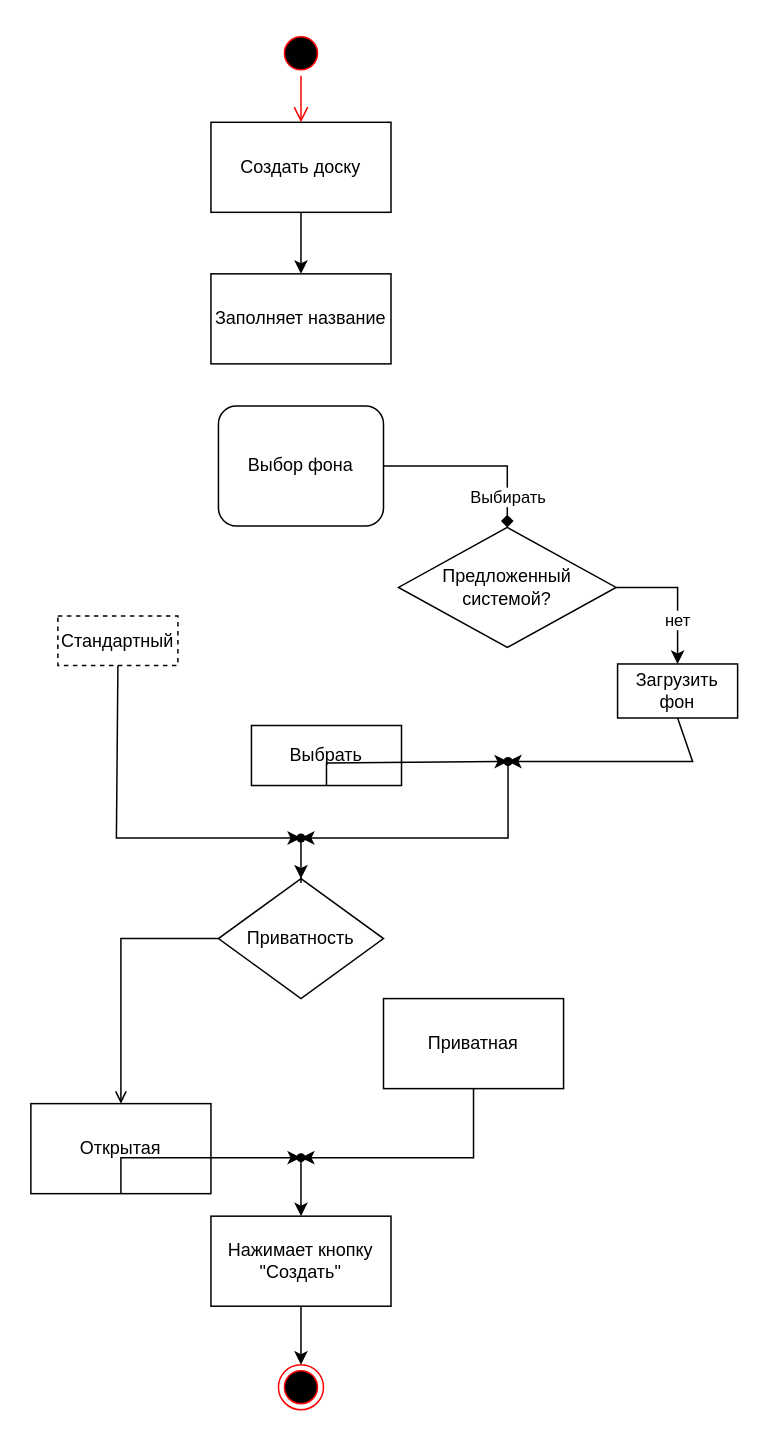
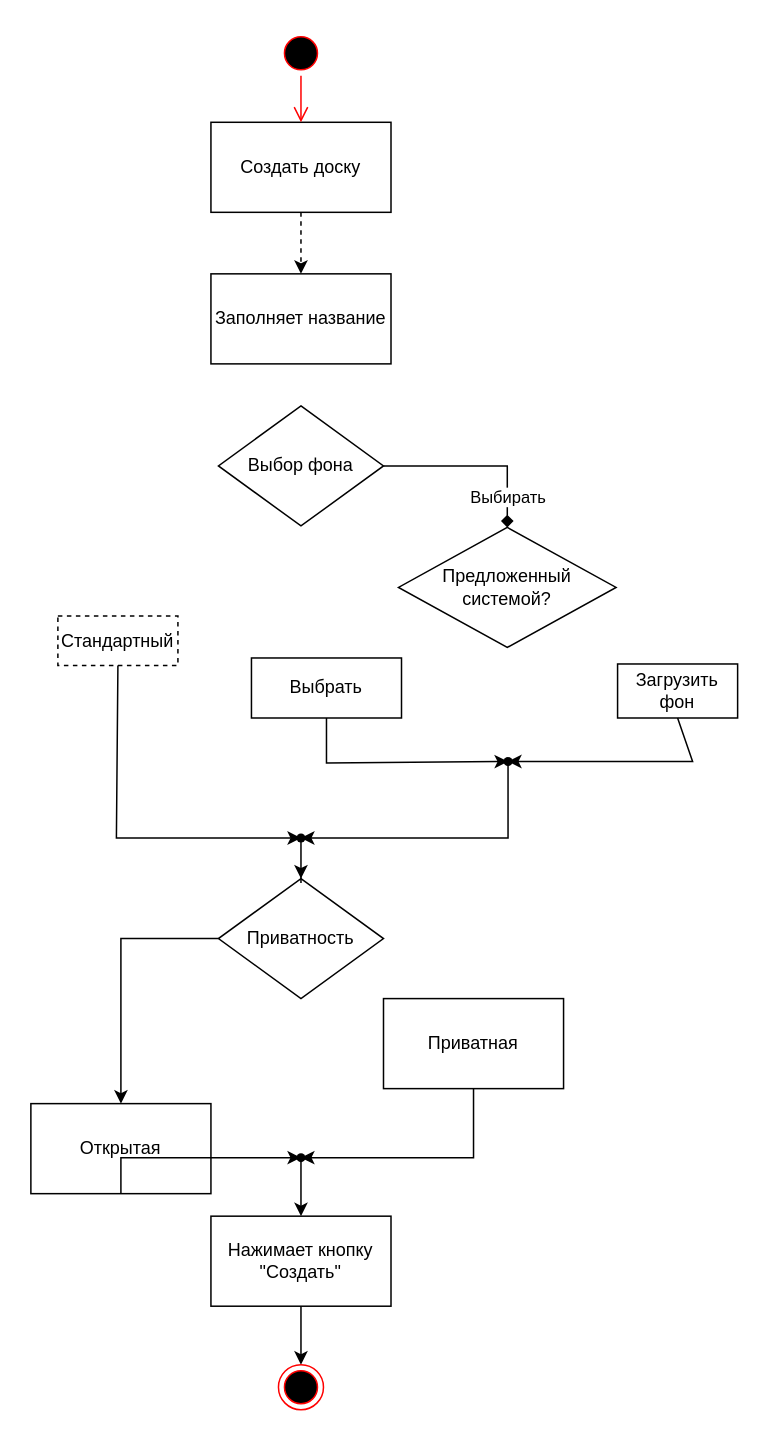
(301, 240) -> (301, 240)
(301, 466) -> (301, 466)
(677, 590) -> none
(326, 755) -> (326, 688)
(121, 1094) -> (121, 1092)
